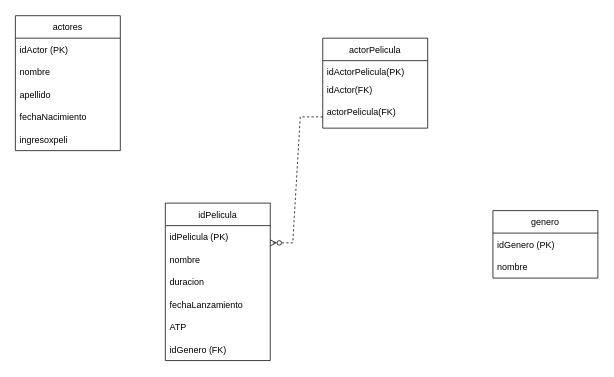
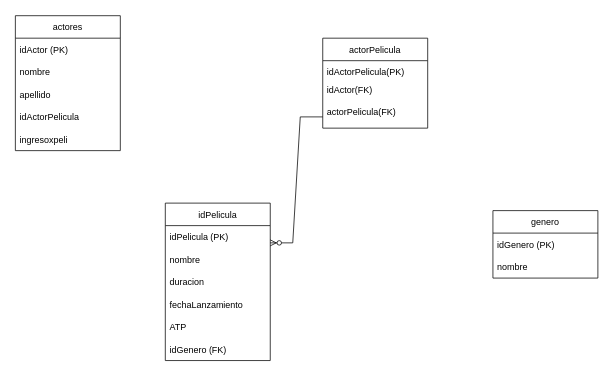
(55, 117) -> (53, 117)
(297, 176) -> (297, 176)
